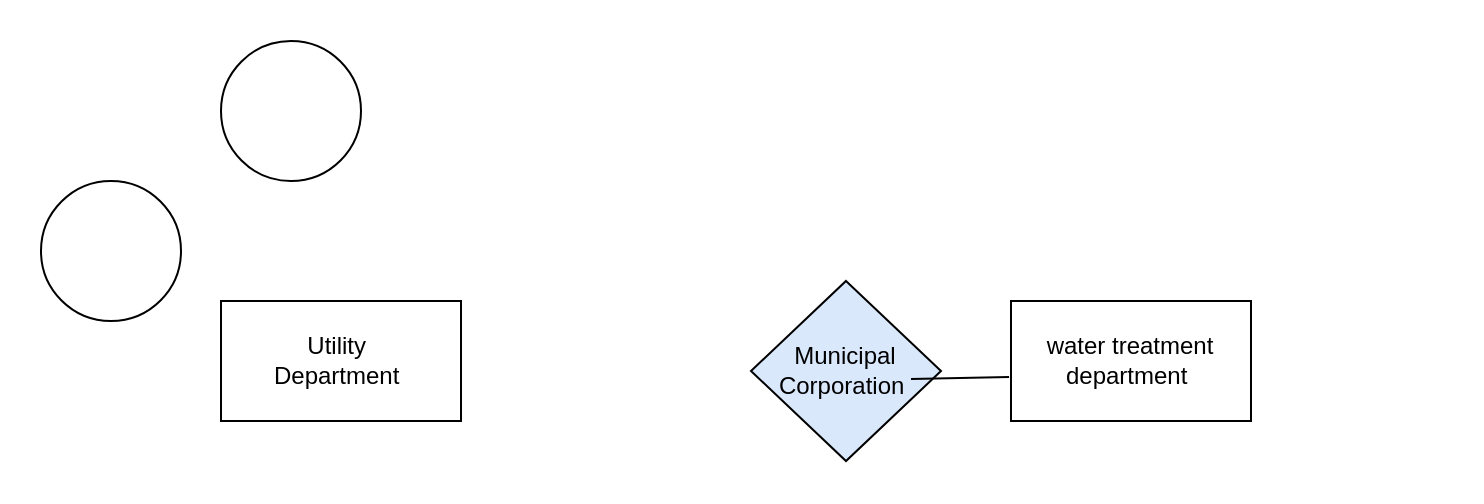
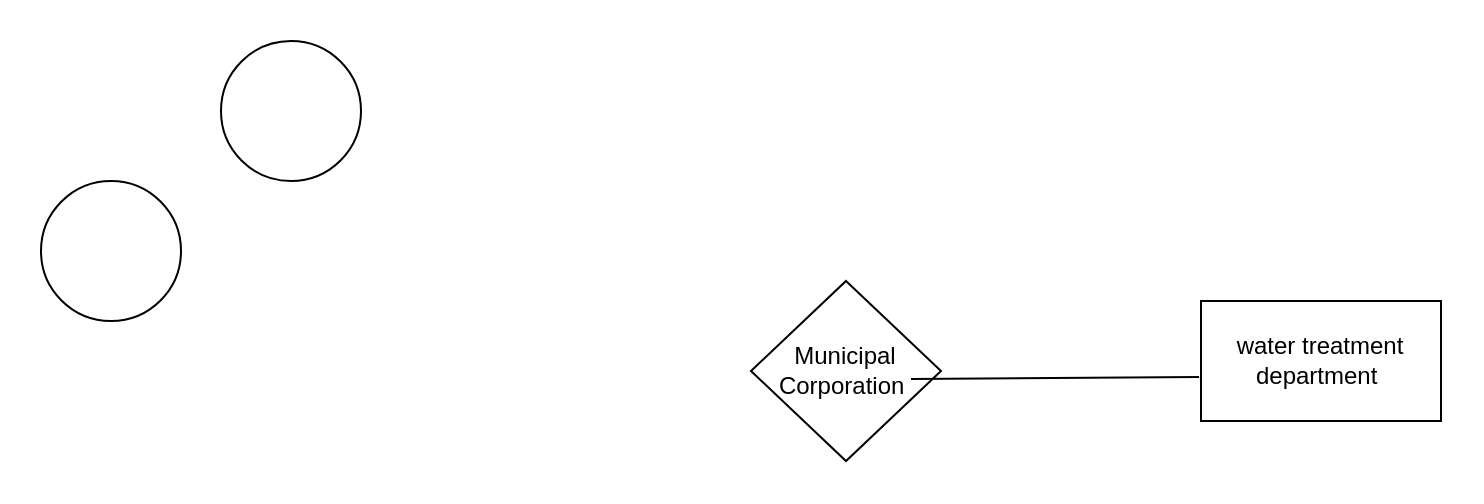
(341, 361) -> none
(1131, 361) -> (1321, 361)
(846, 371) -> (846, 371)
